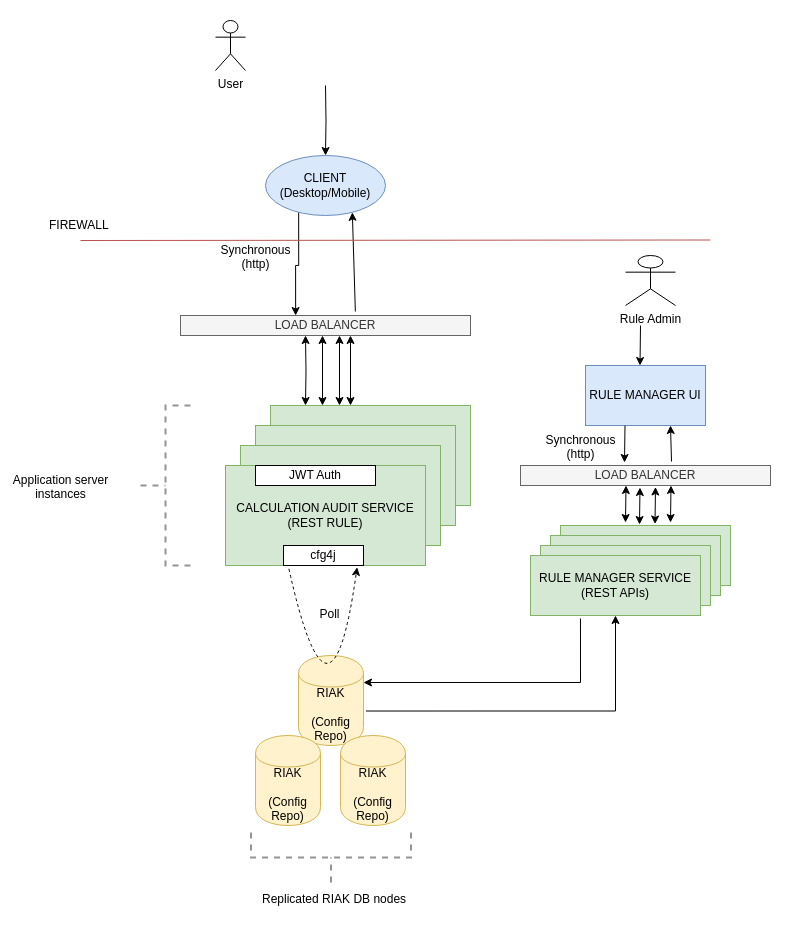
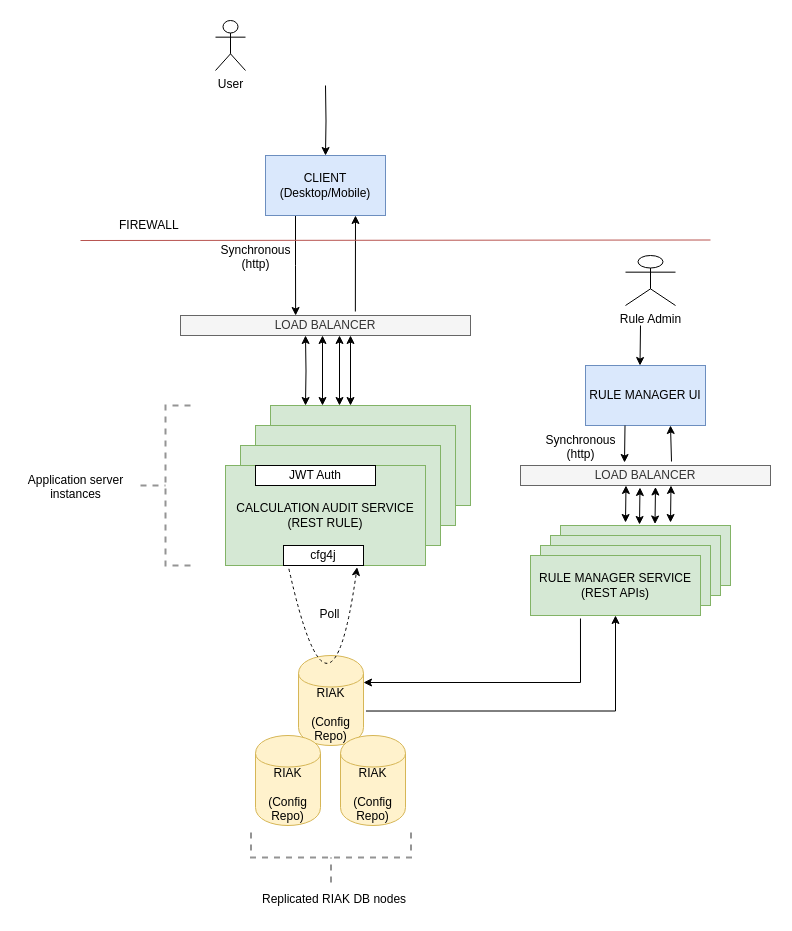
(326, 186) -> (326, 186)
(88, 226) -> (158, 226)
(61, 486) -> (76, 486)
